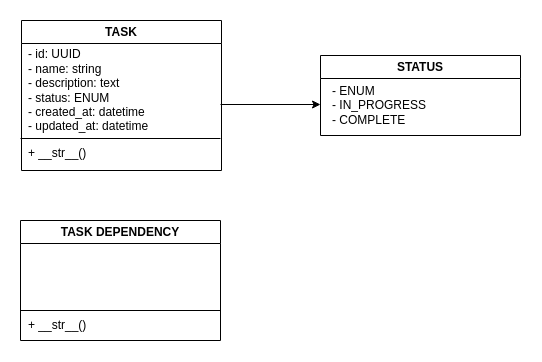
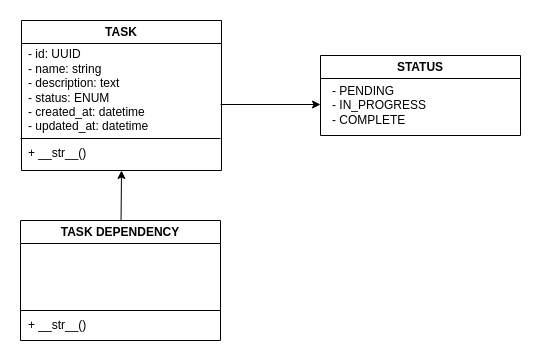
(375, 106) -> (375, 106)
none -> (121, 199)
